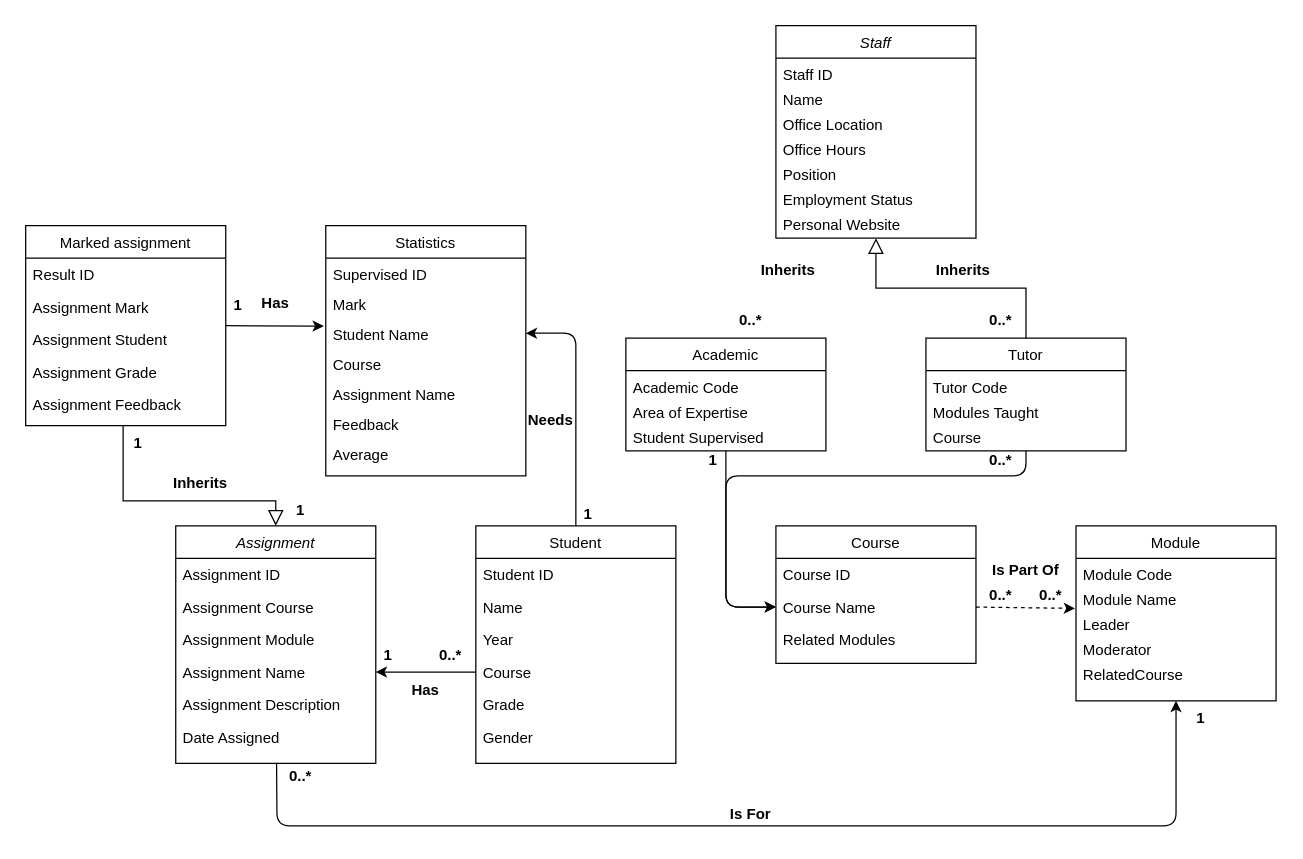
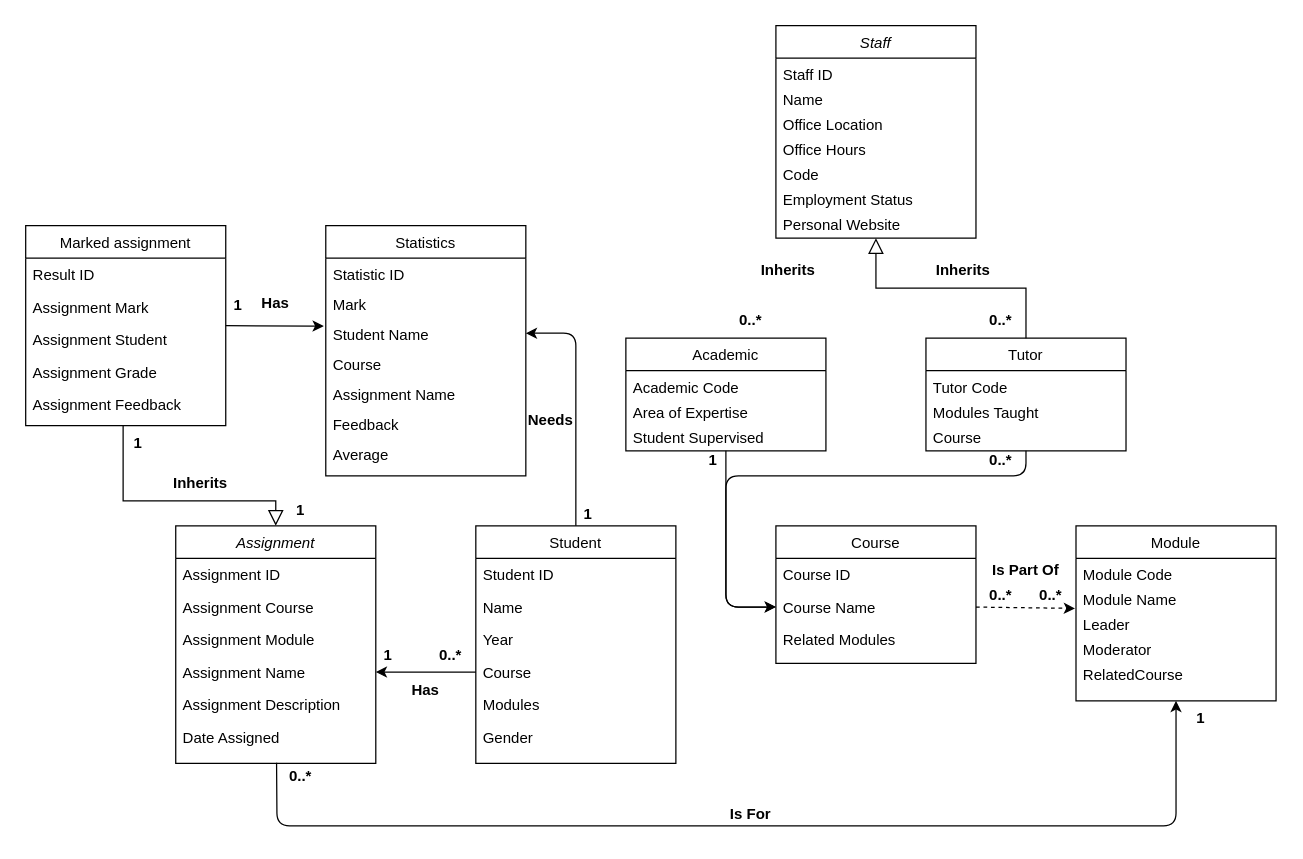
(812, 175) -> (799, 175)
(383, 275) -> (377, 275)
(504, 705) -> (510, 705)
